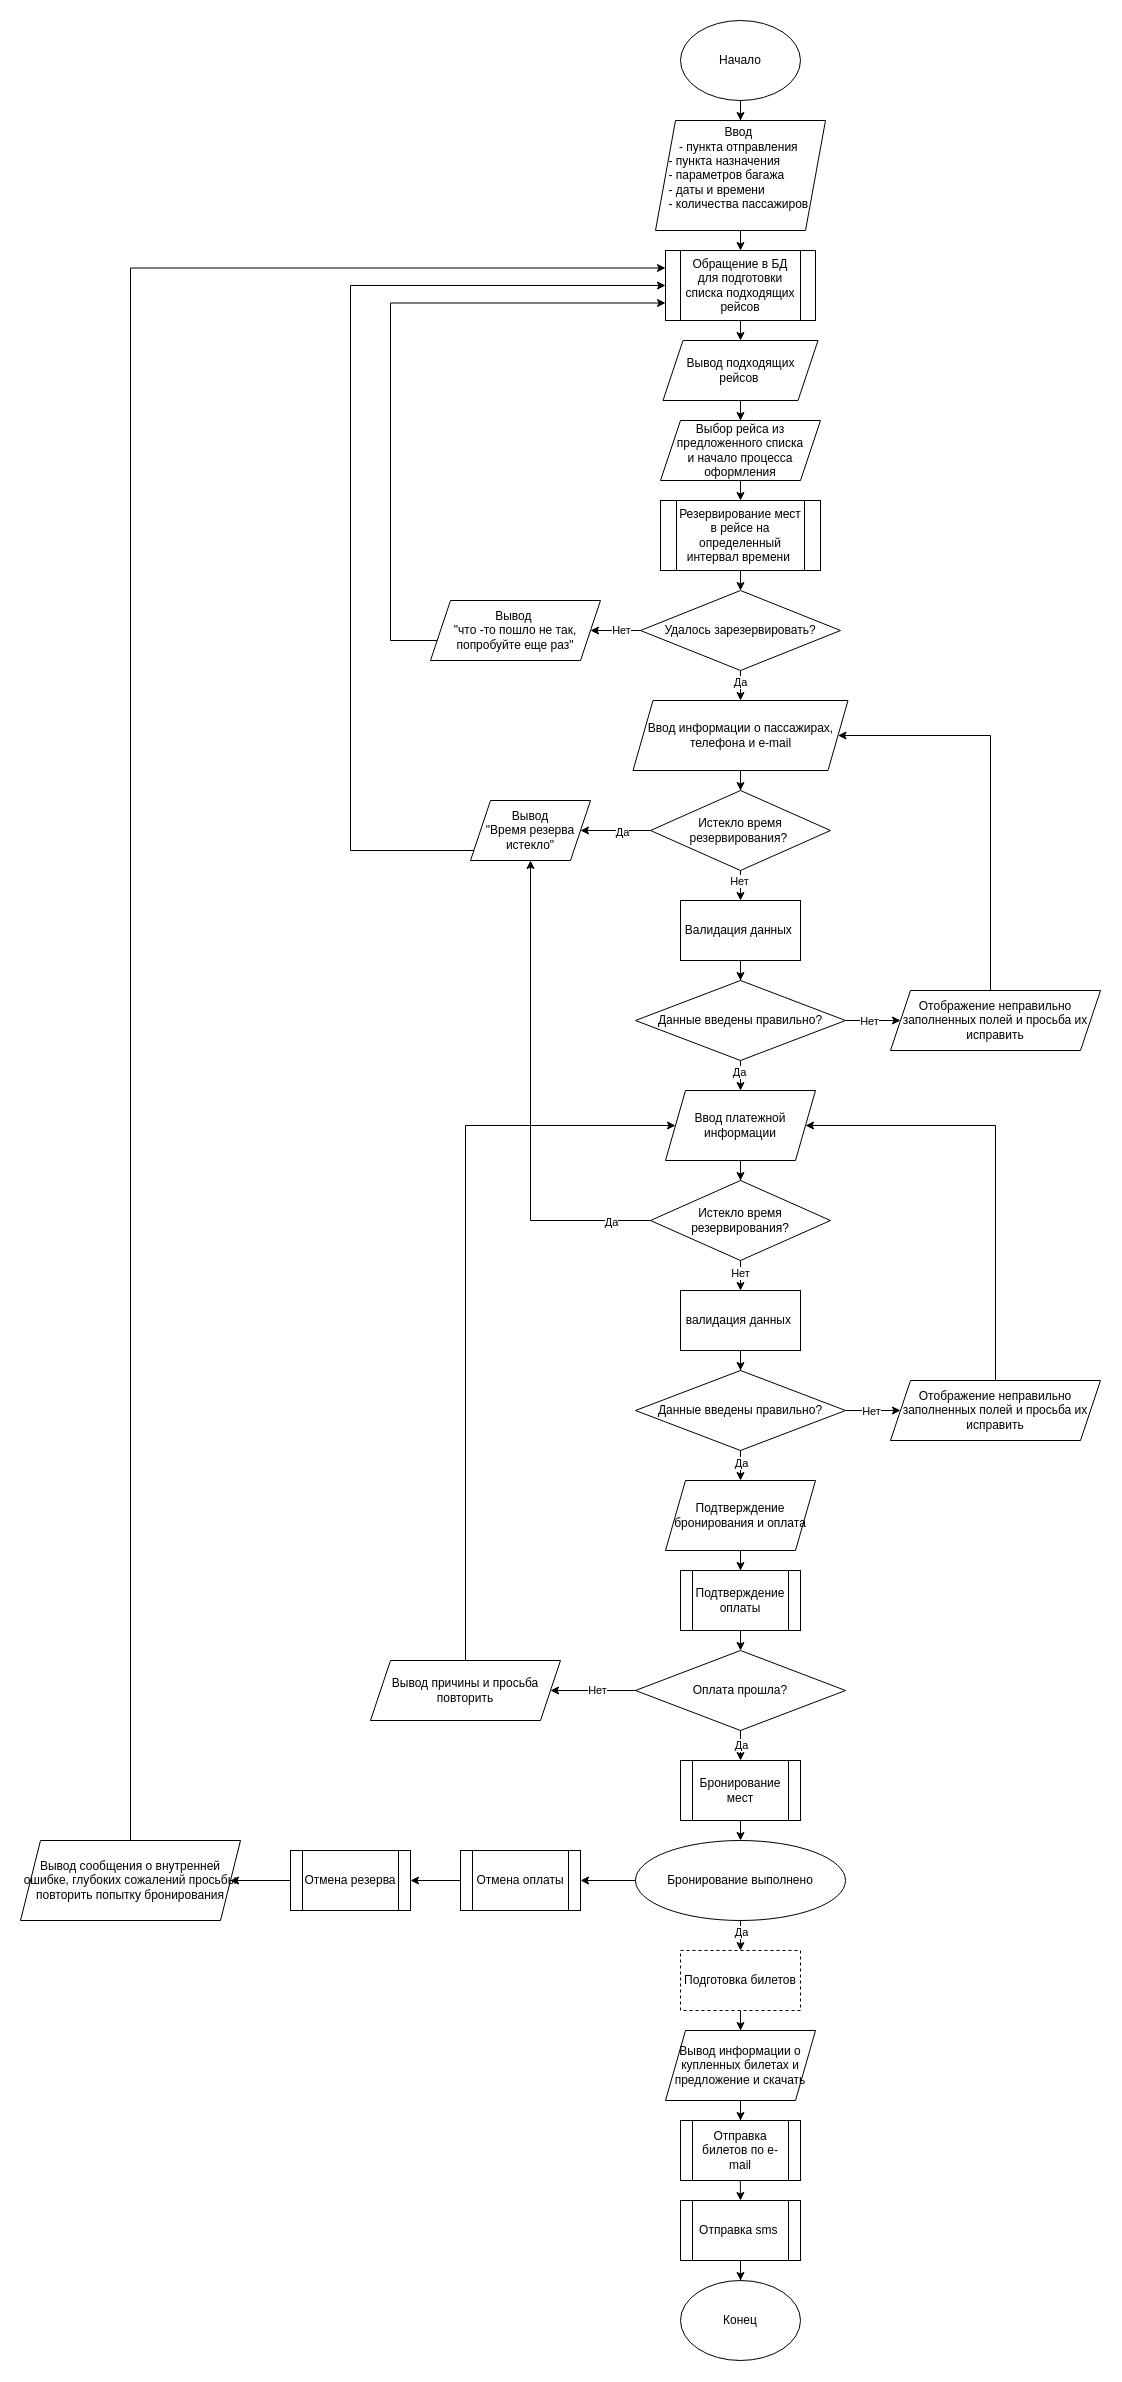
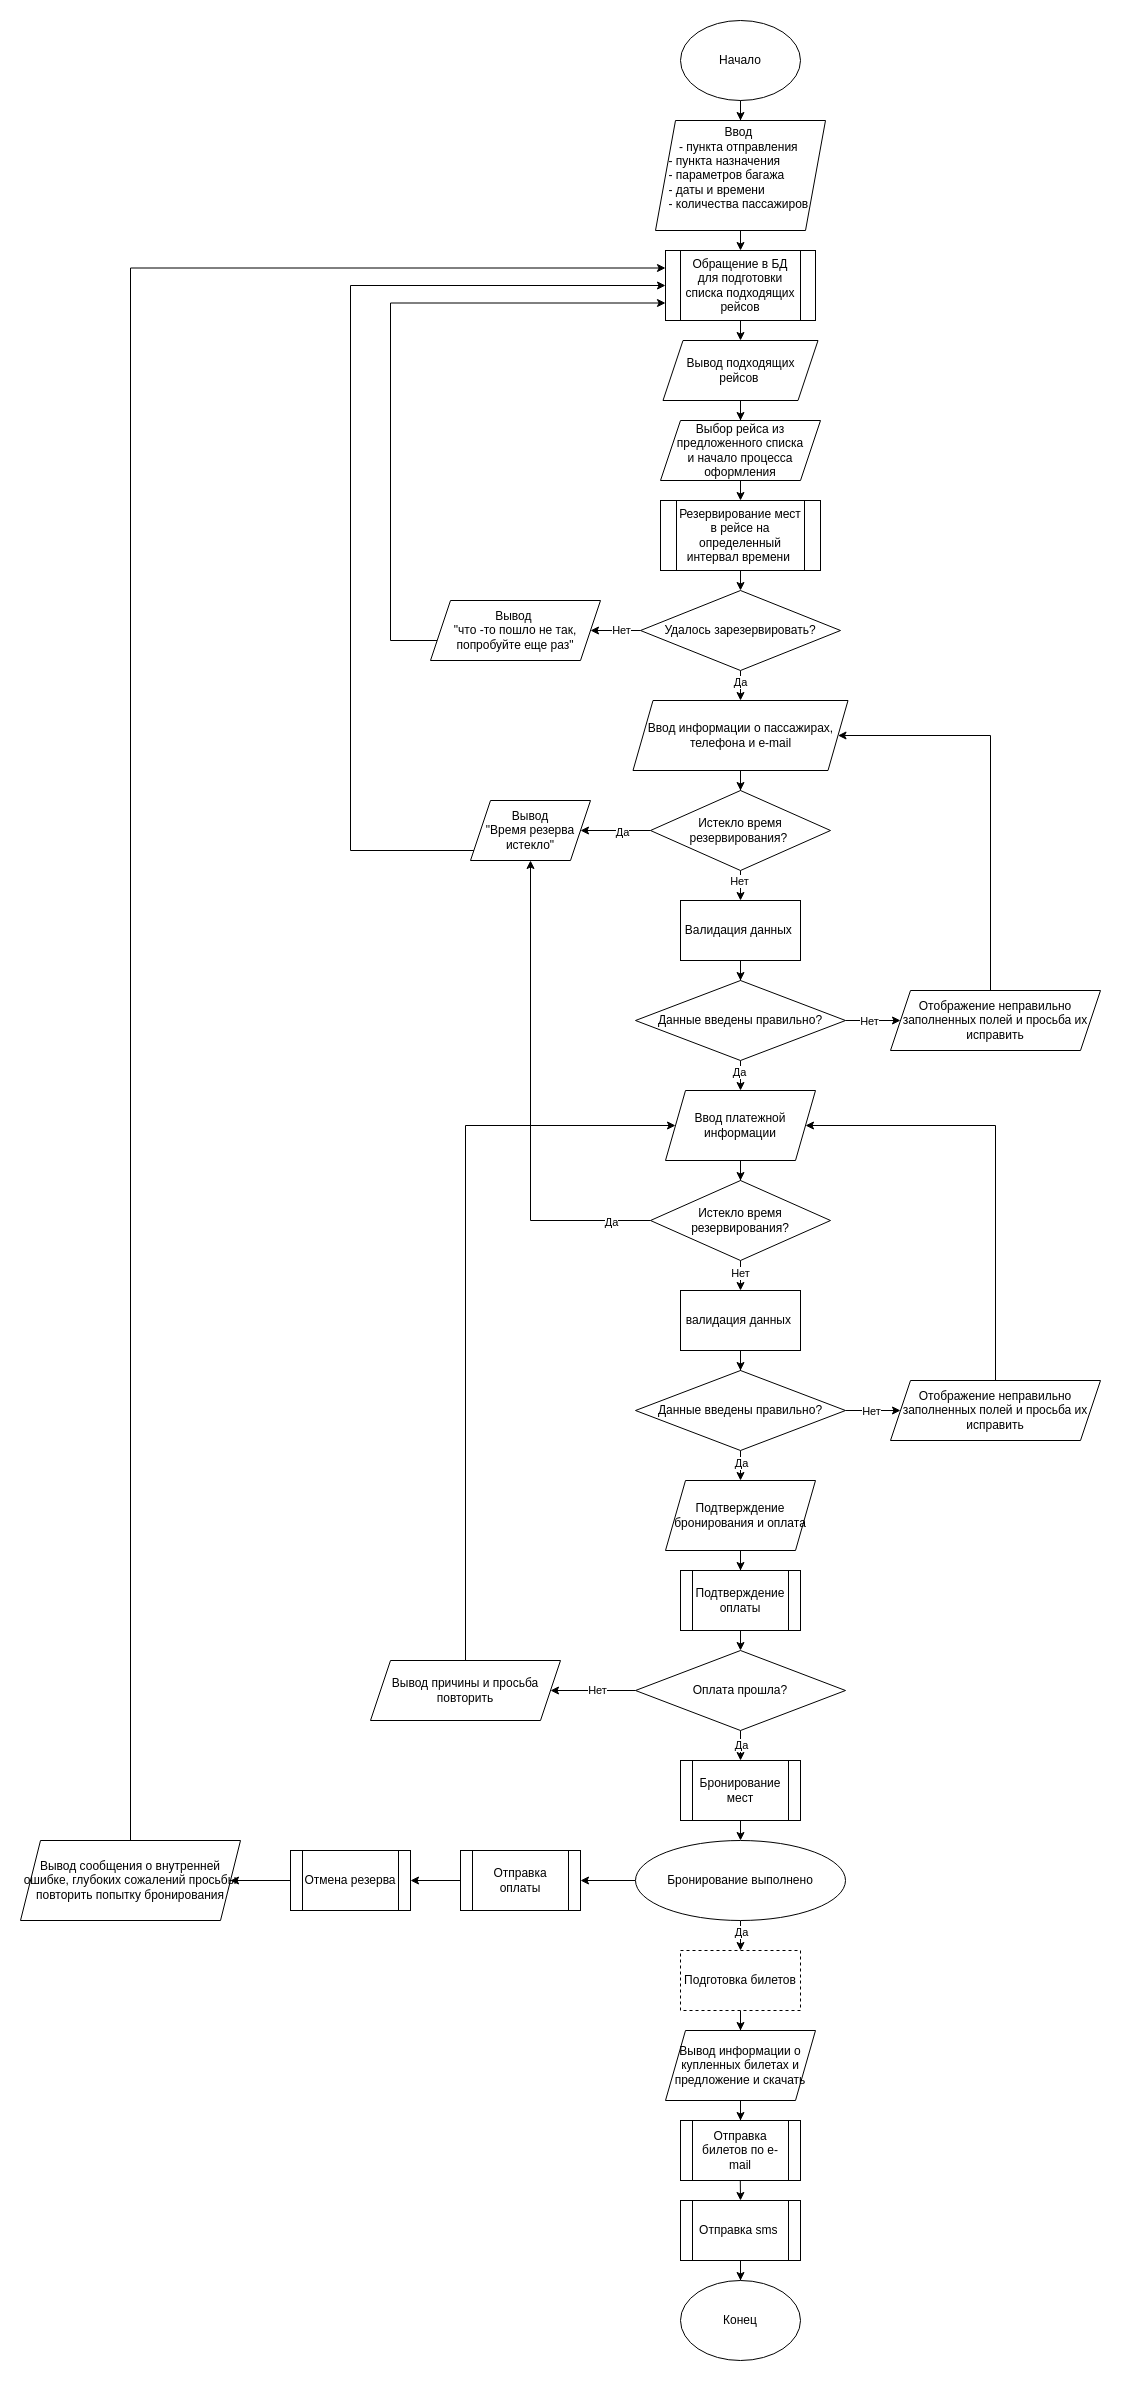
(521, 1881) -> (521, 1881)
